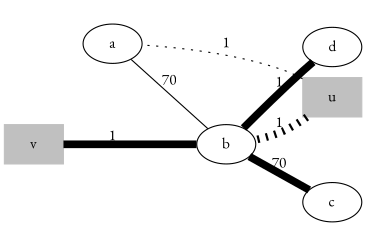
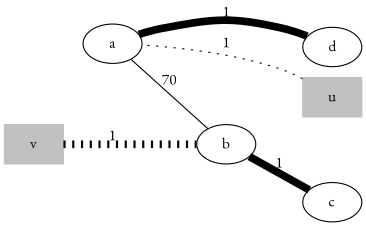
(278, 94) -> (223, 20)
(282, 131) -> none
(130, 144) -> (130, 144)
(279, 163) -> (279, 163)
